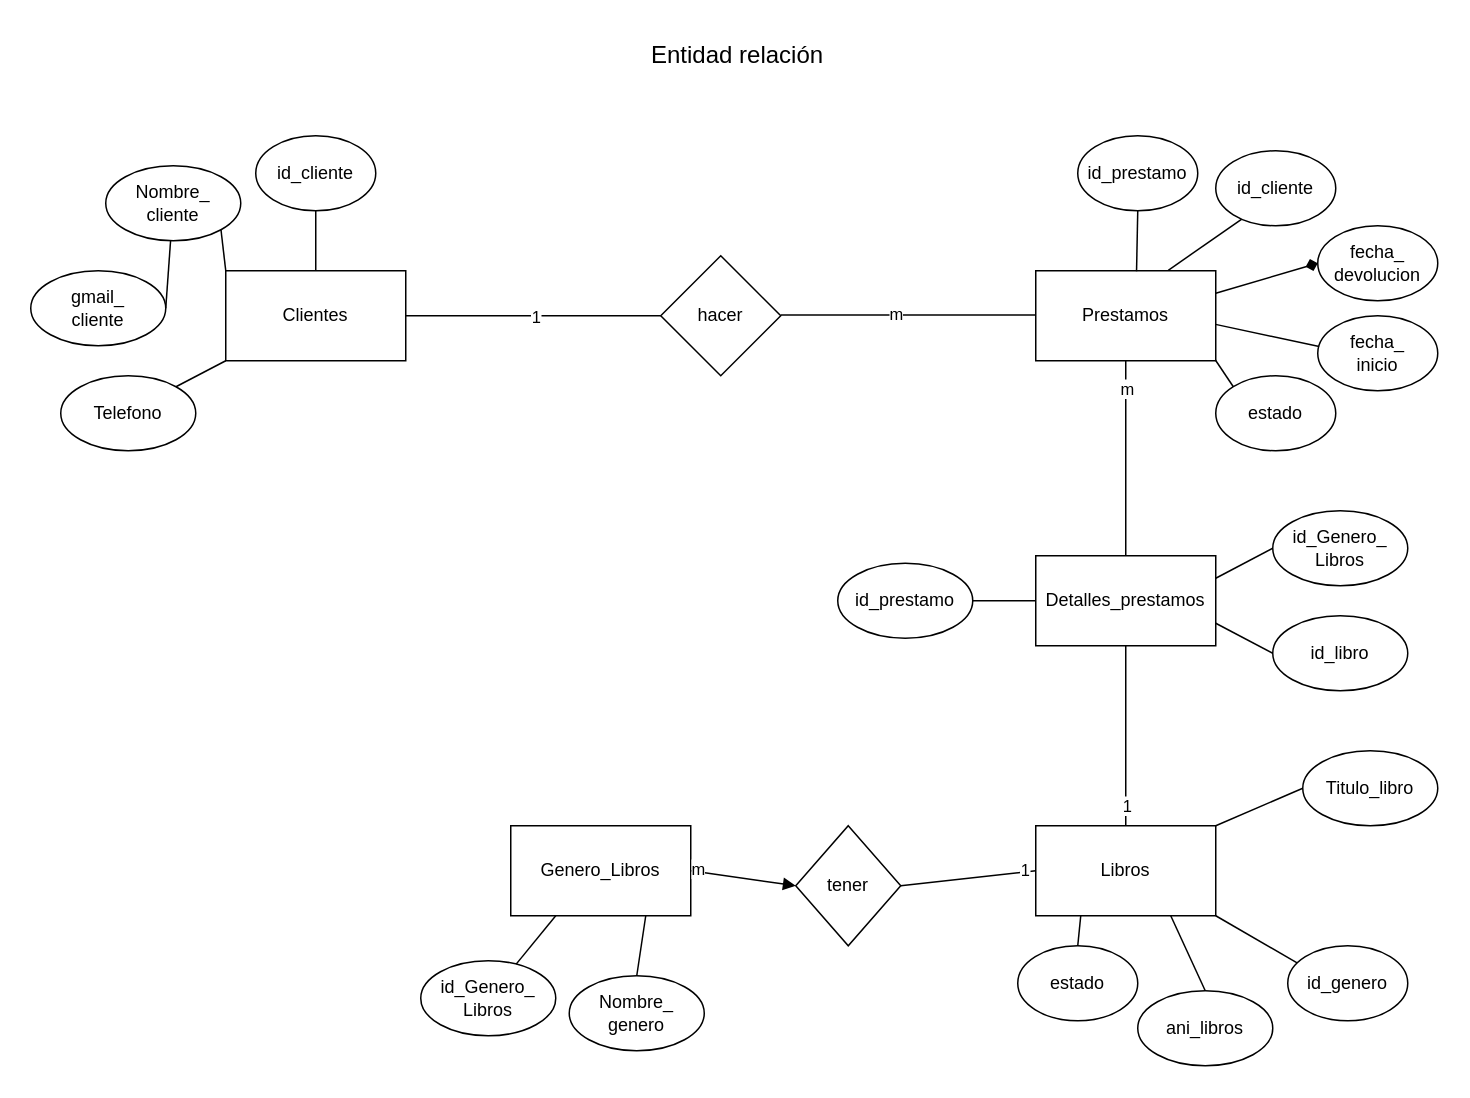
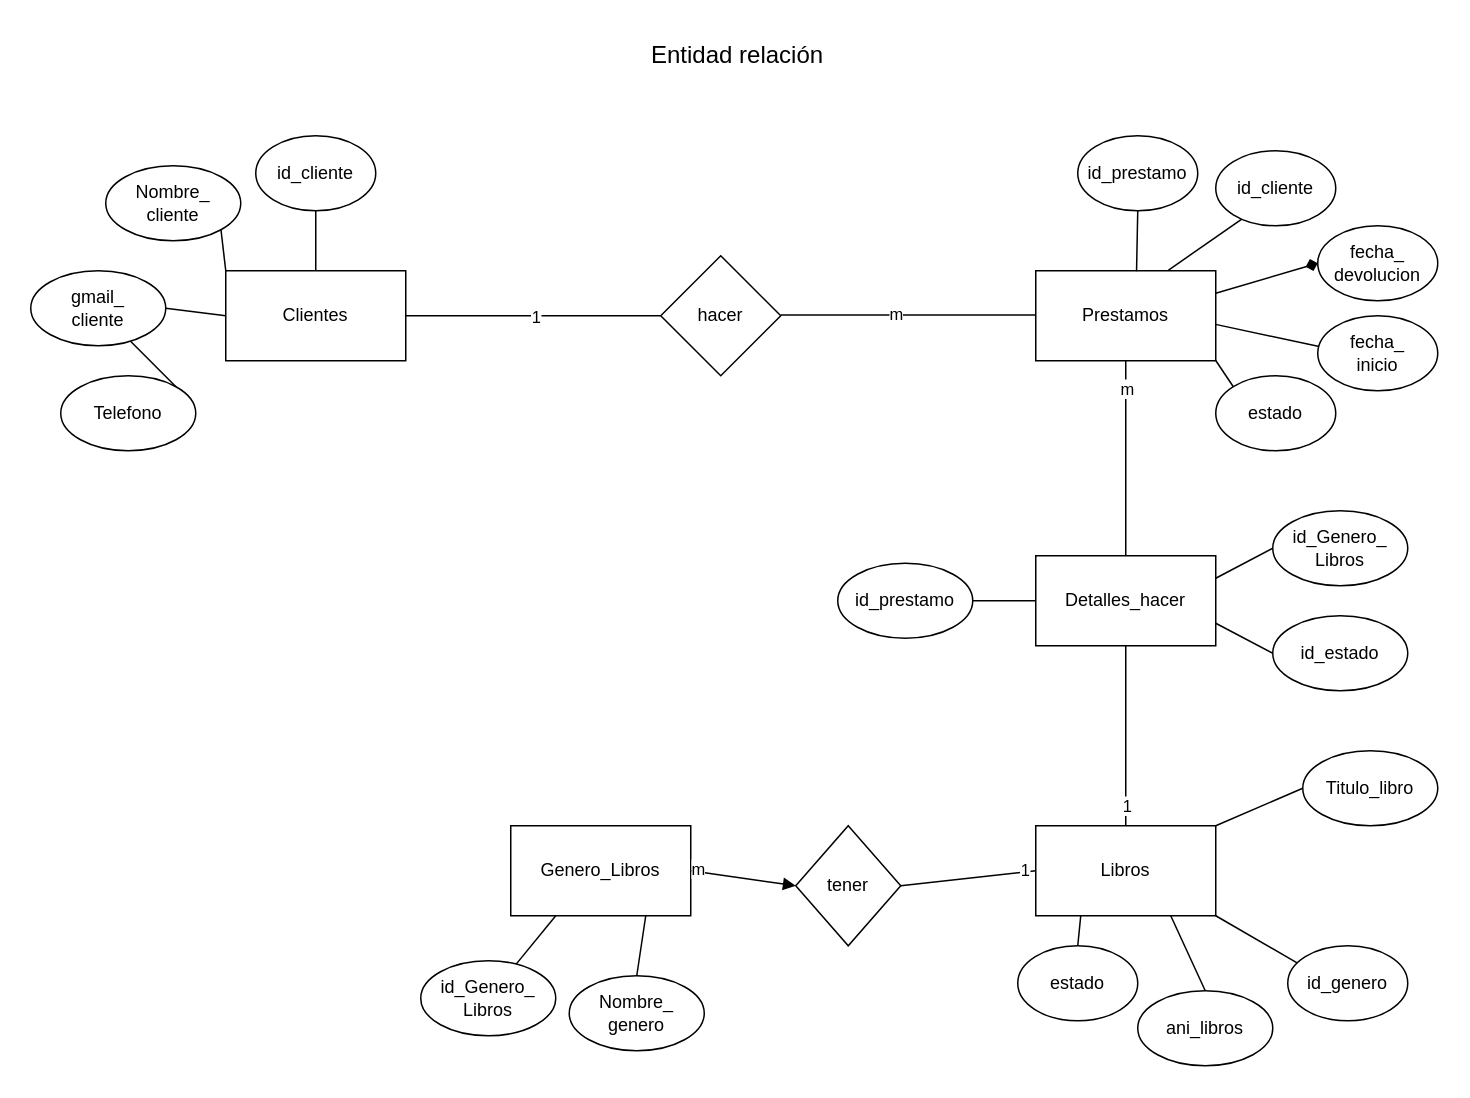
(168, 275) -> (196, 312)
(201, 374) -> (153, 364)
(1126, 601) -> (1126, 601)
(1340, 653) -> (1340, 653)
